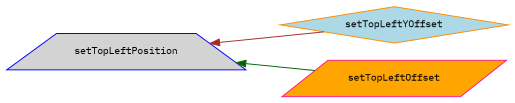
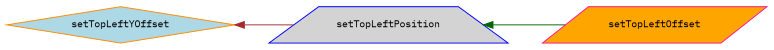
(272, 37) -> (269, 25)
